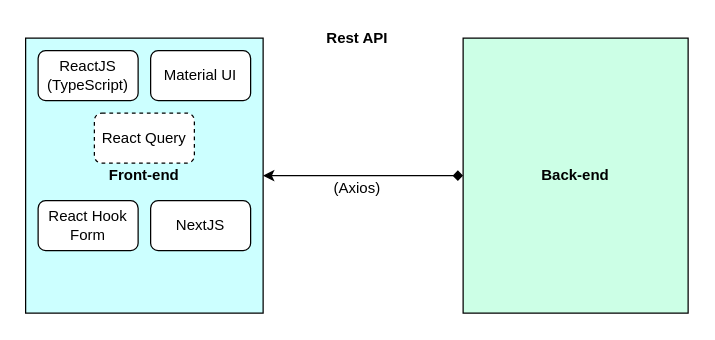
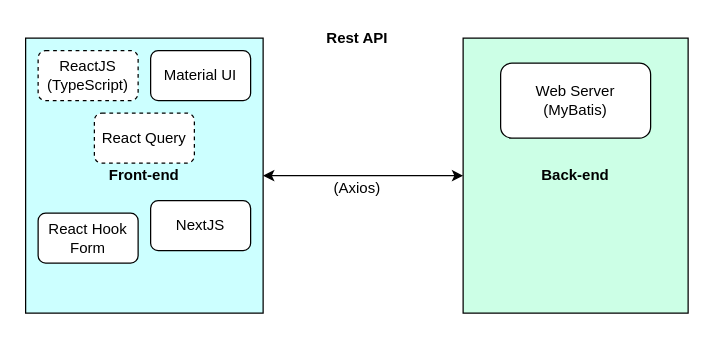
(88, 76) -> (88, 76)
none -> (576, 101)
(452, 176) -> (453, 176)
(88, 226) -> (88, 238)
